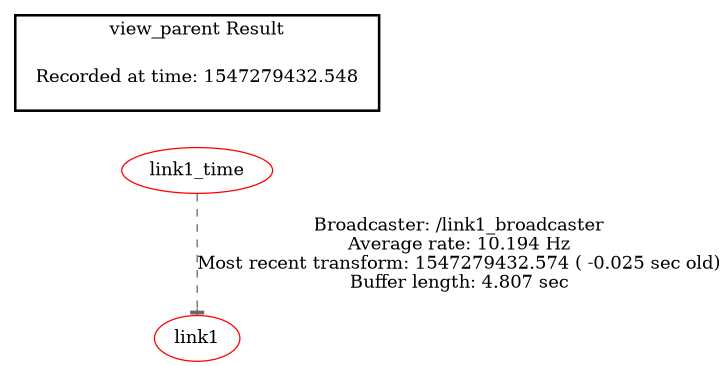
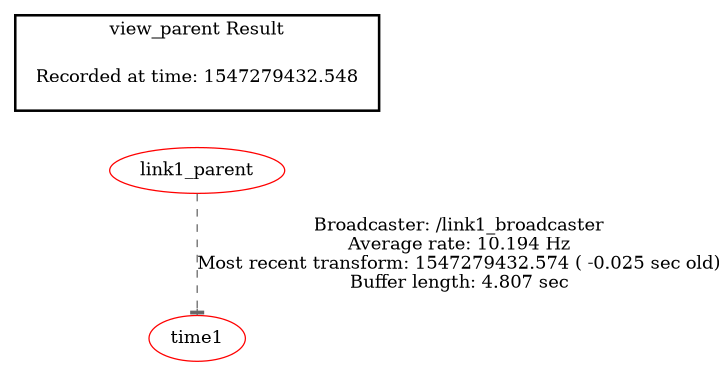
(197, 170) -> (197, 170)
(197, 338) -> (197, 338)
